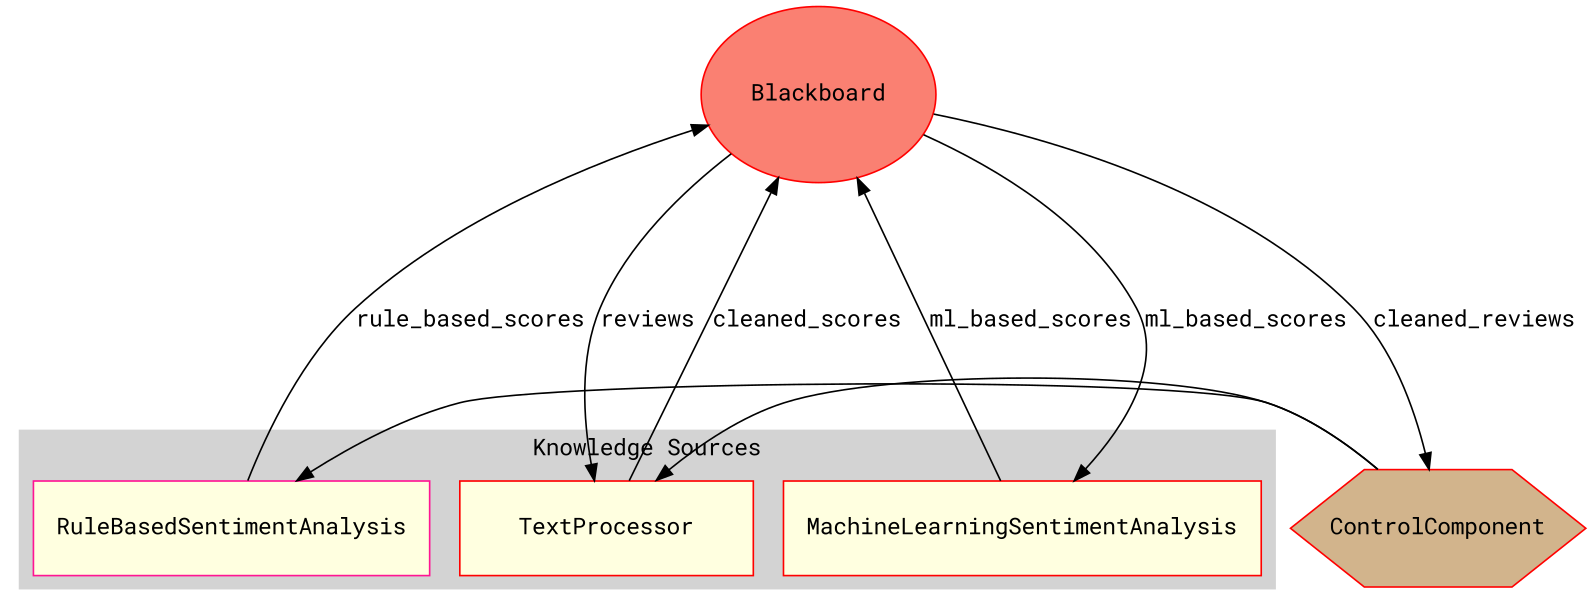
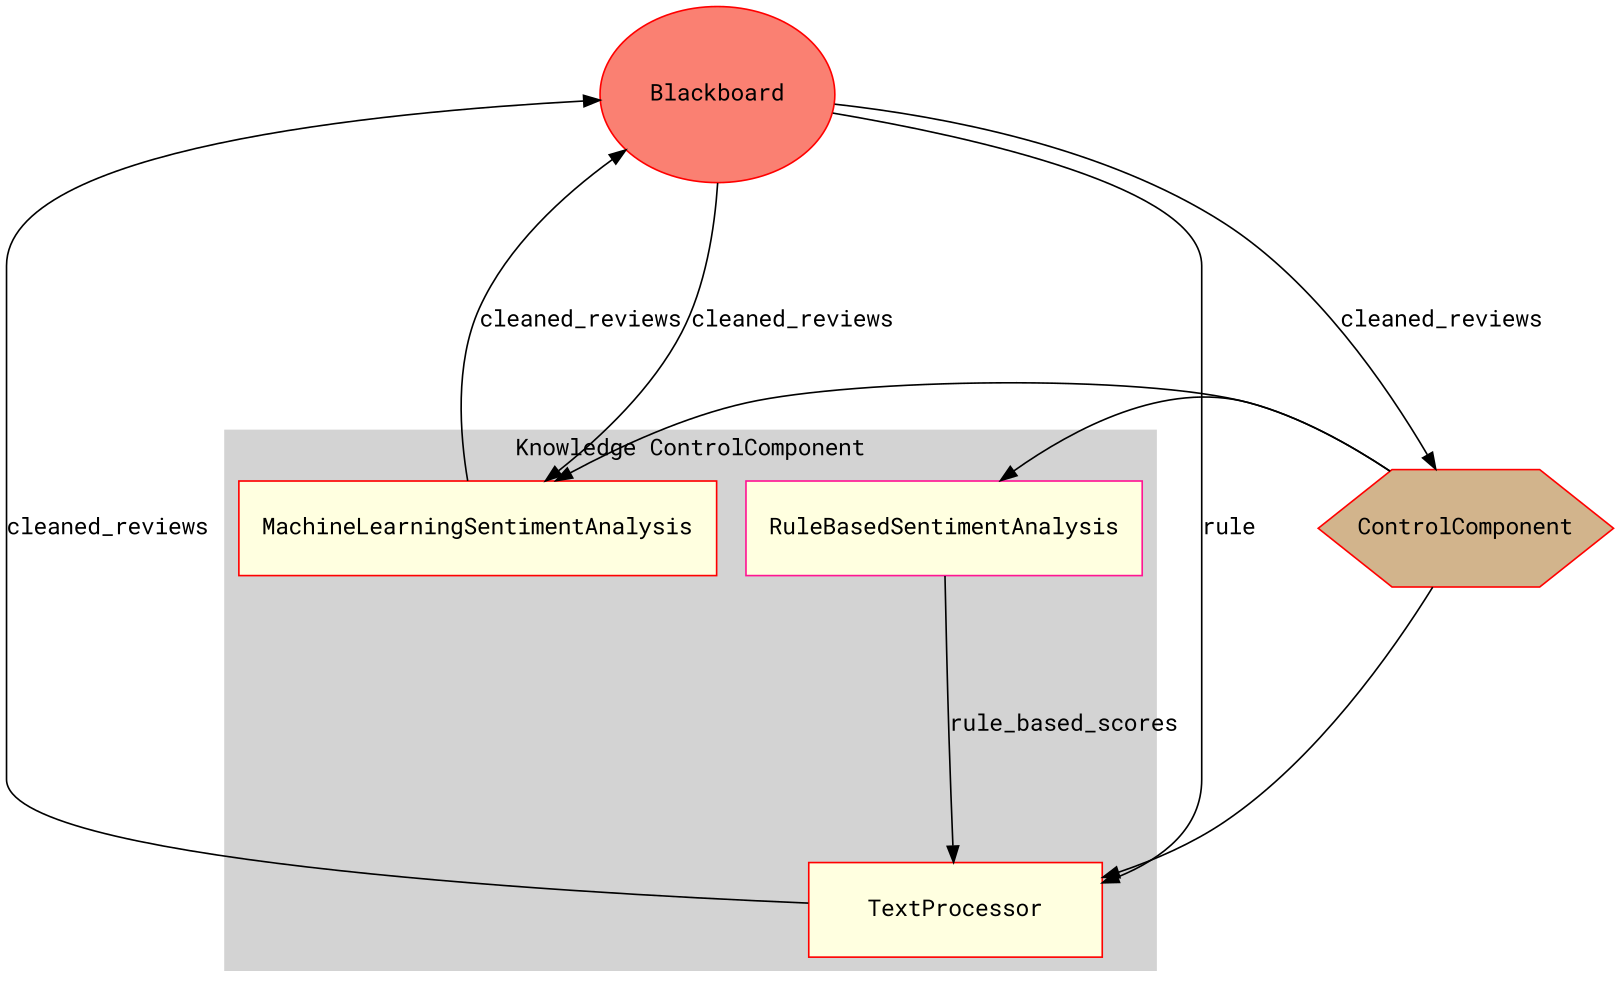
(426, 254) -> (948, 711)
(647, 320) -> (1229, 528)
(807, 320) -> (108, 528)
(1031, 320) -> (580, 320)
(1246, 320) -> (792, 320)
none -> (981, 383)
(647, 449) -> (691, 449)
